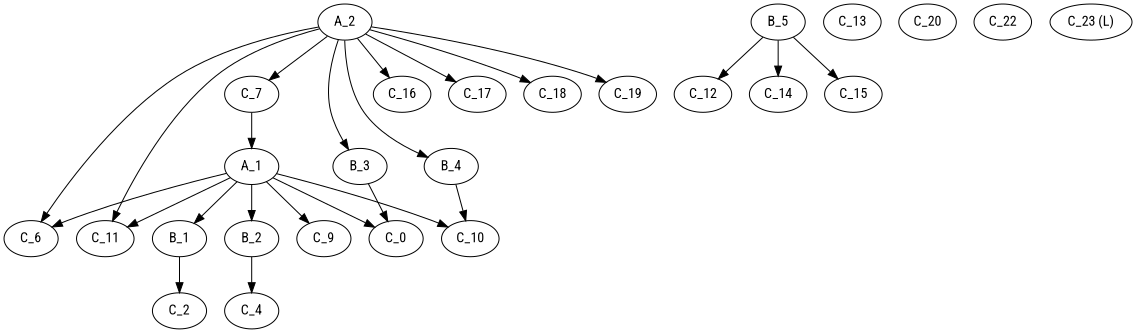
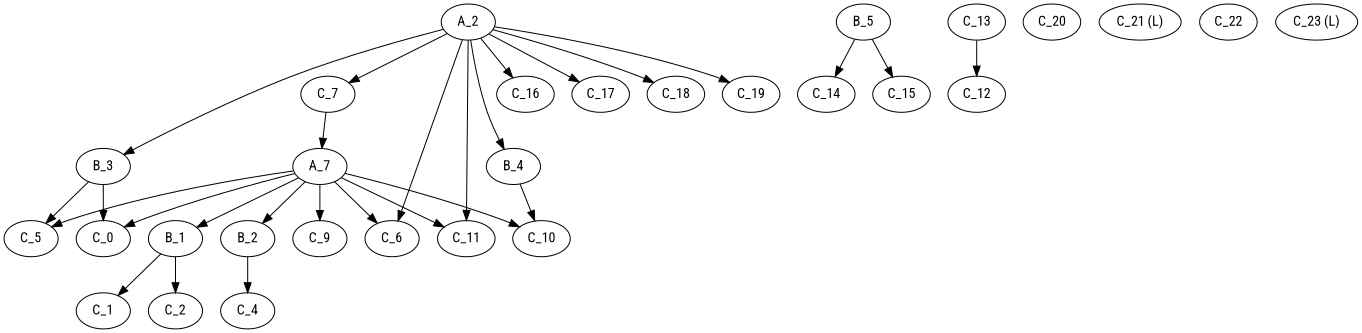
none -> (1140, 22)
(744, 55) -> (977, 53)
(252, 166) -> (320, 166)
none -> (31, 239)
none -> (103, 311)
